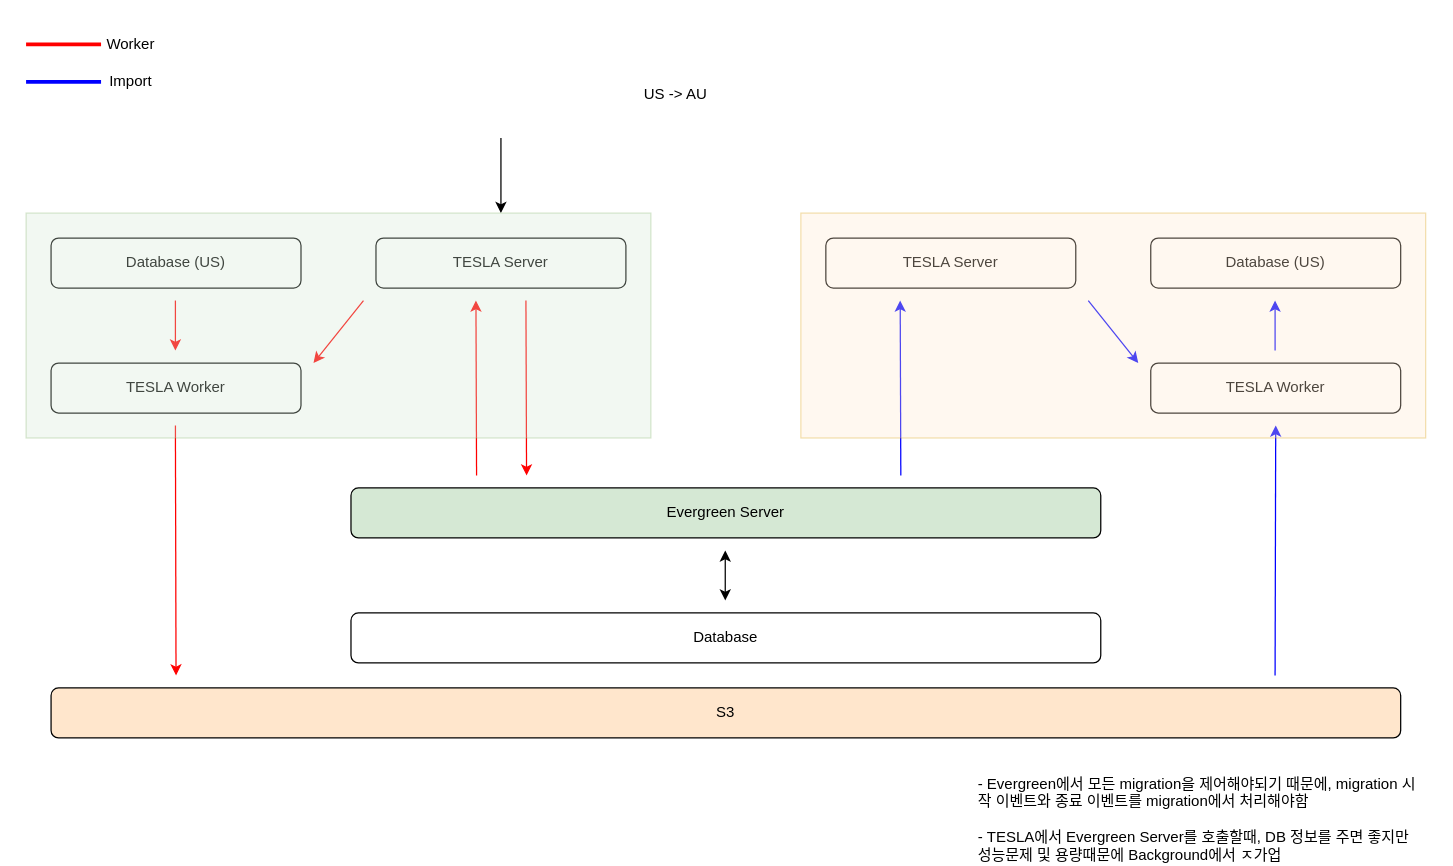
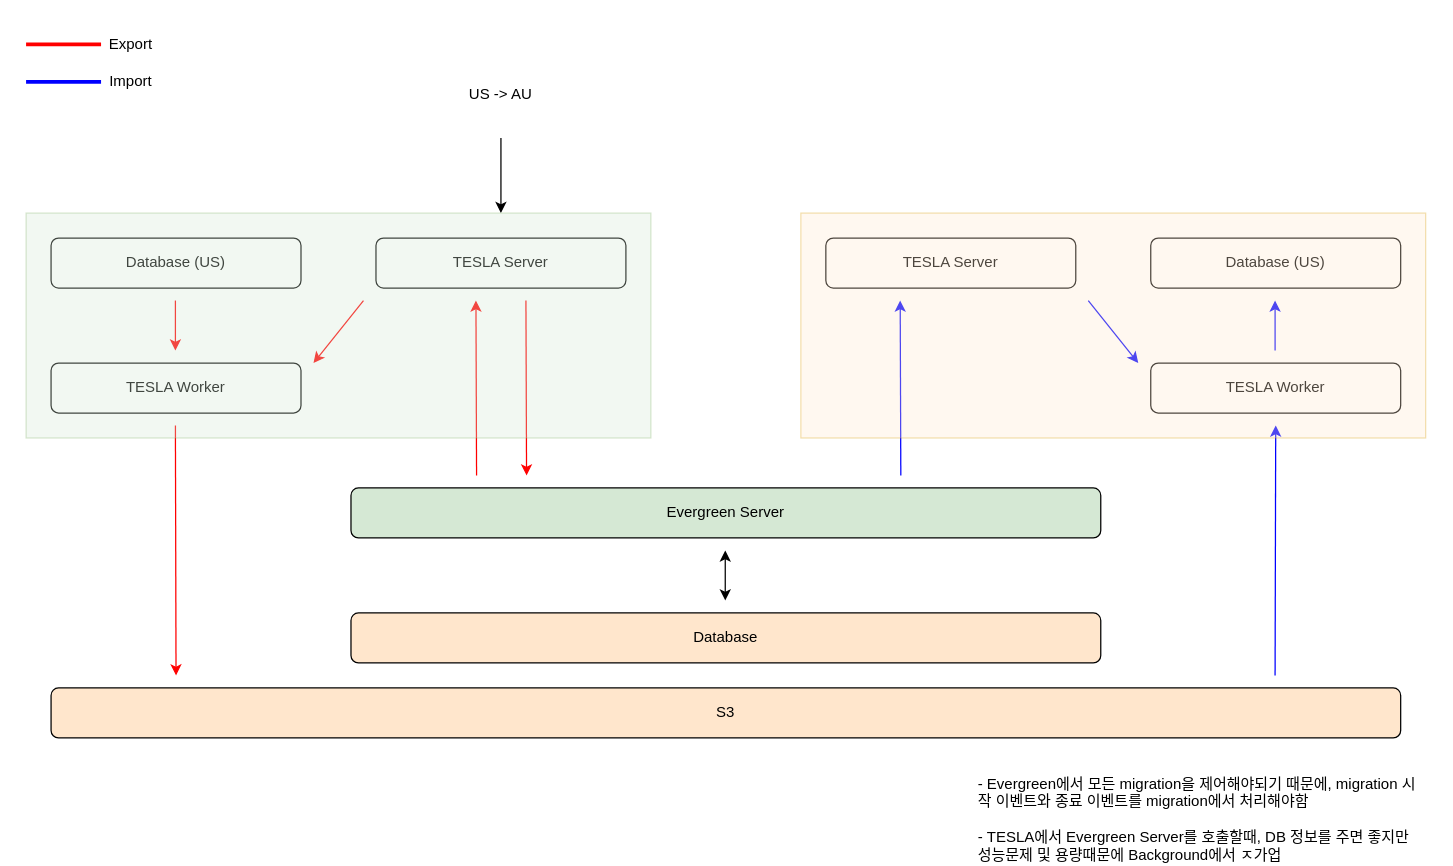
(131, 44) -> (131, 44)
(676, 94) -> (501, 94)
(726, 638) -> (726, 638)
